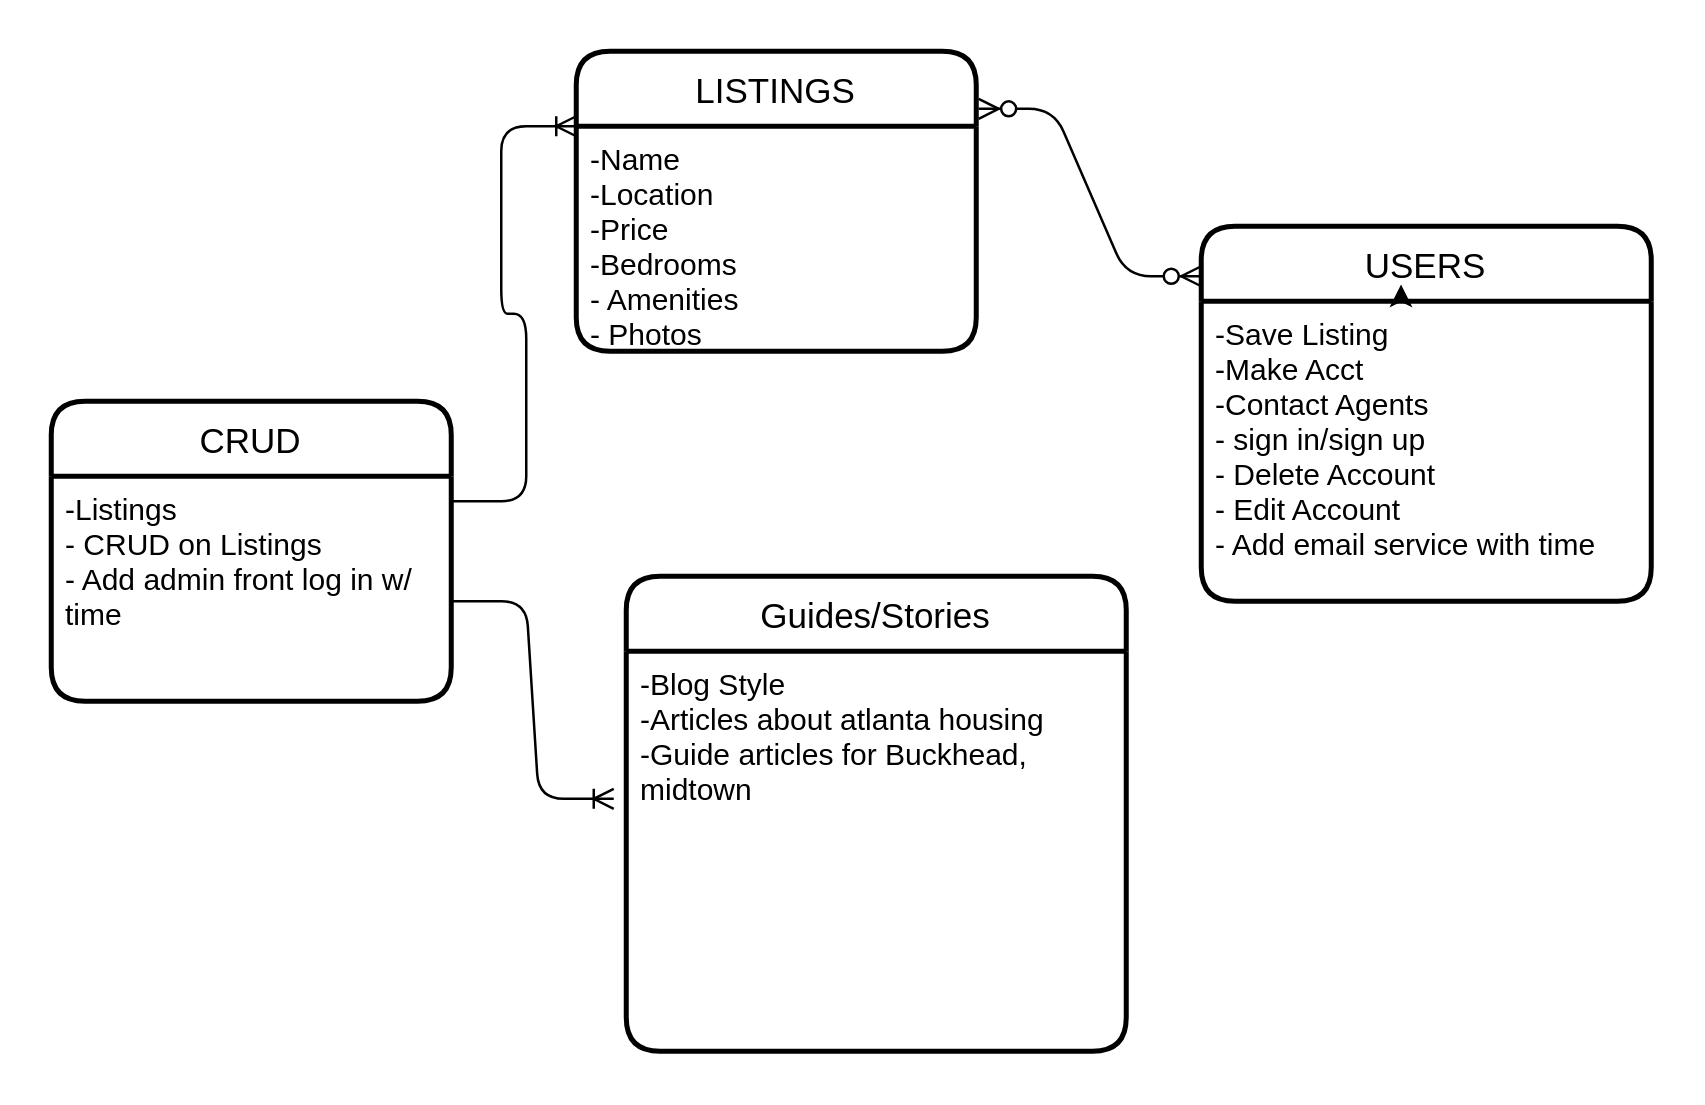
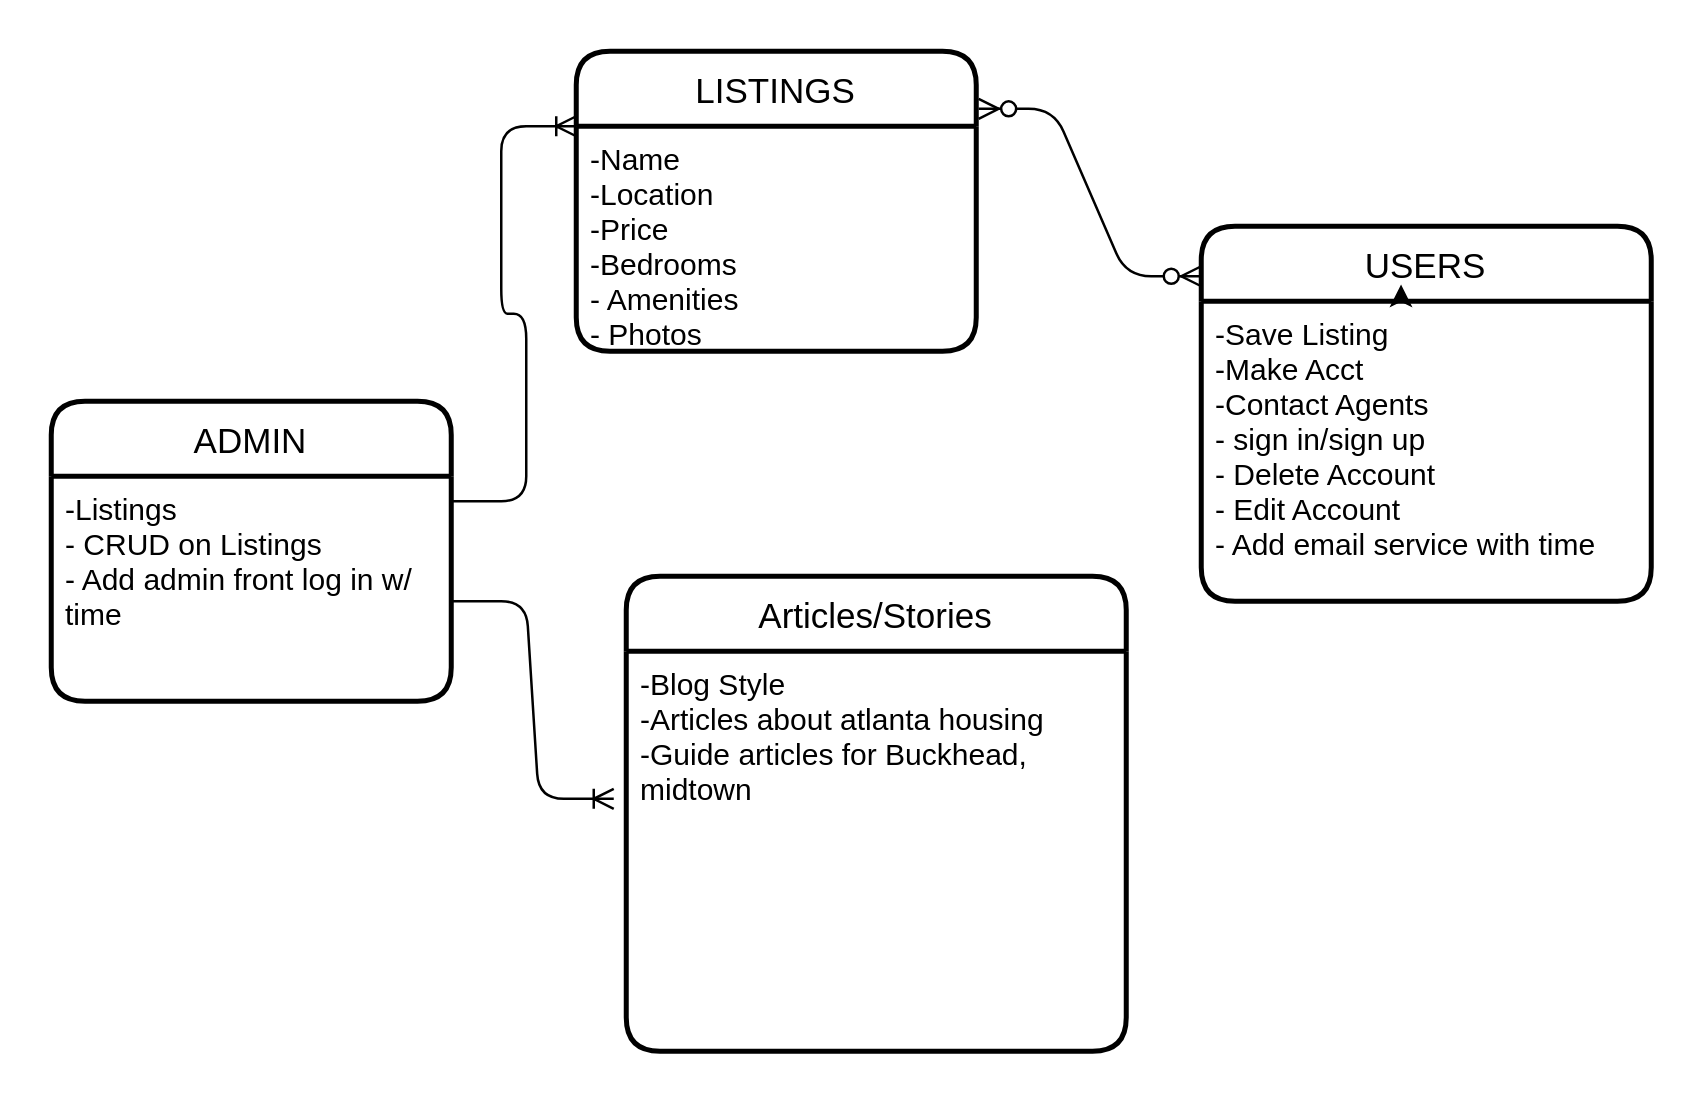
(250, 441) -> (250, 441)
(875, 616) -> (875, 616)
